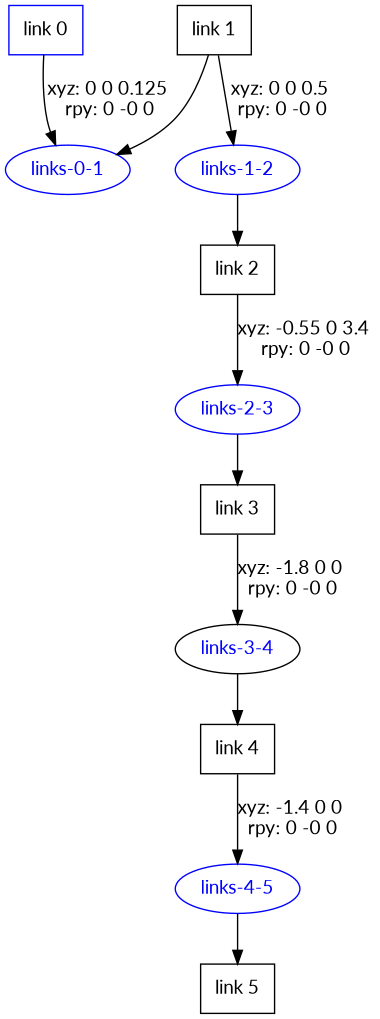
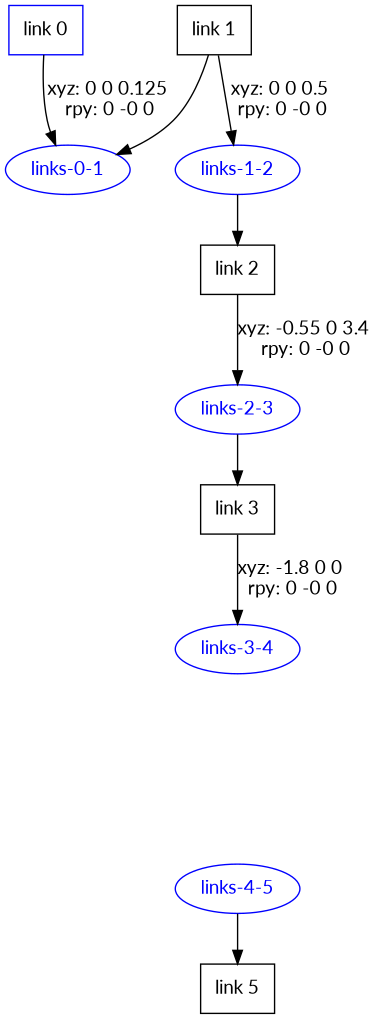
(238, 649) -> (238, 649)
(238, 749) -> none
